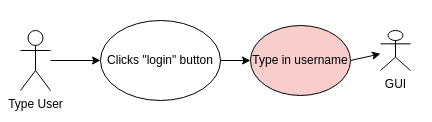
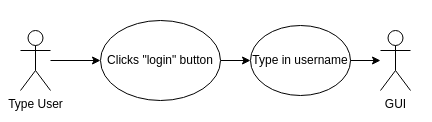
(396, 51) -> (396, 61)
(301, 61) -> (301, 61)
